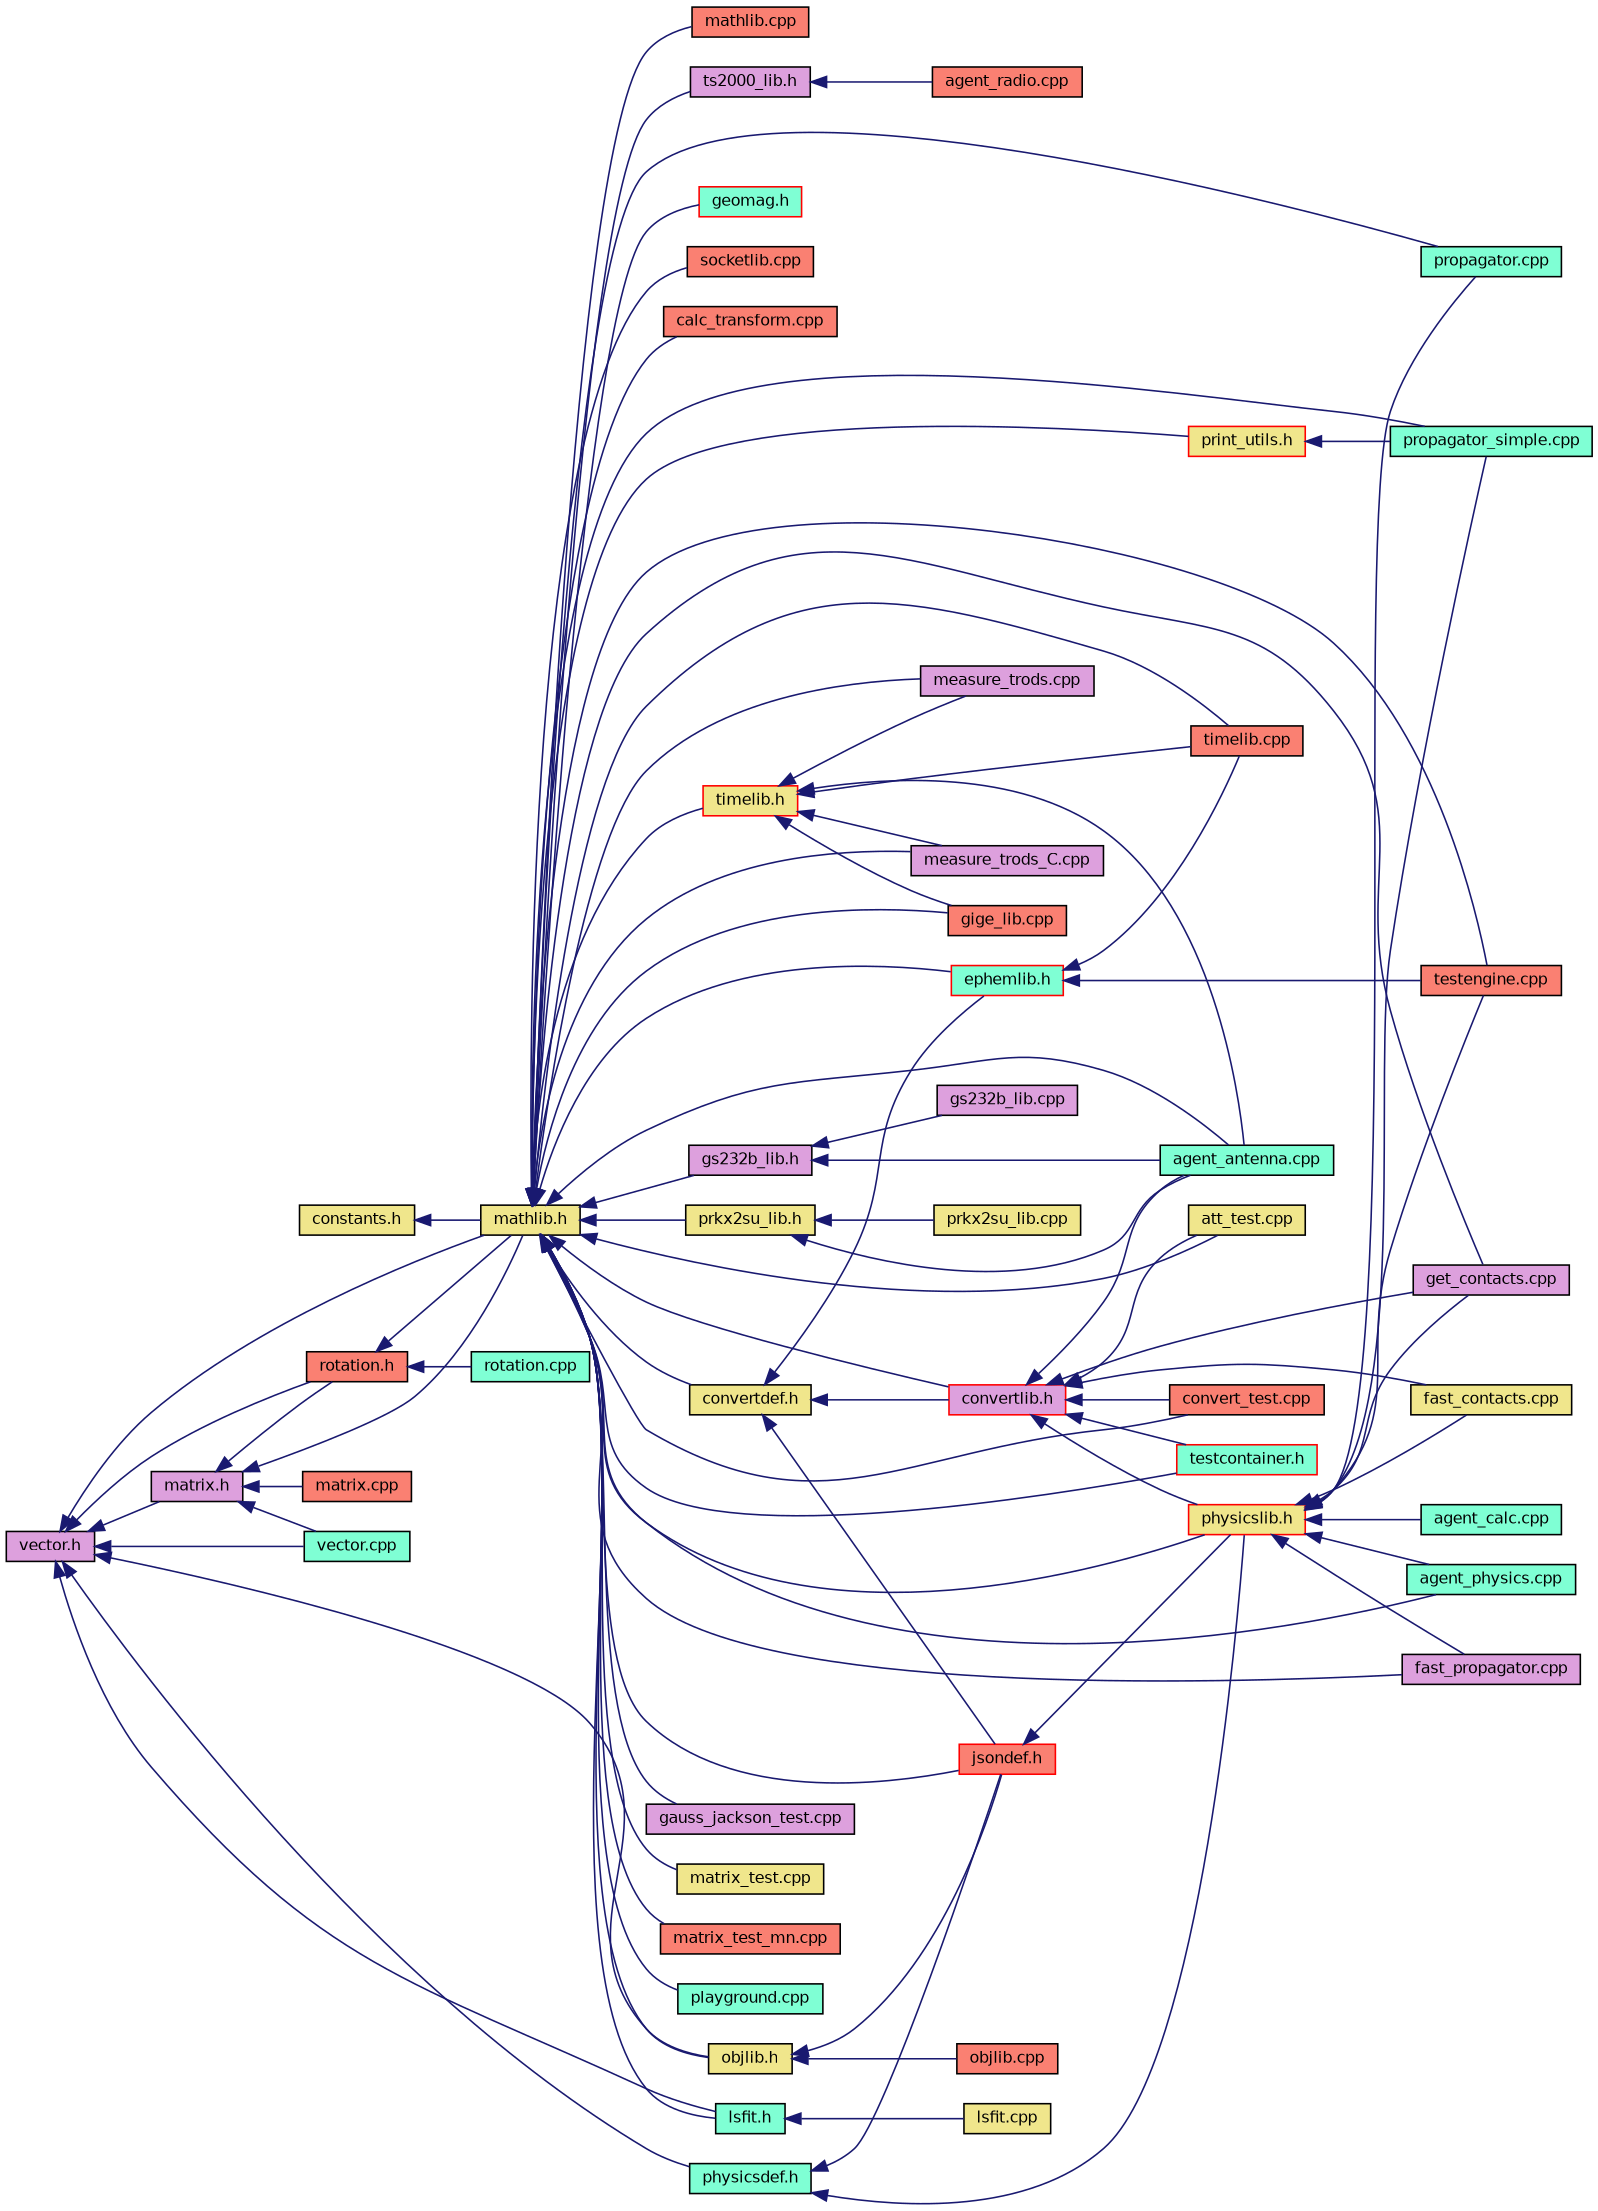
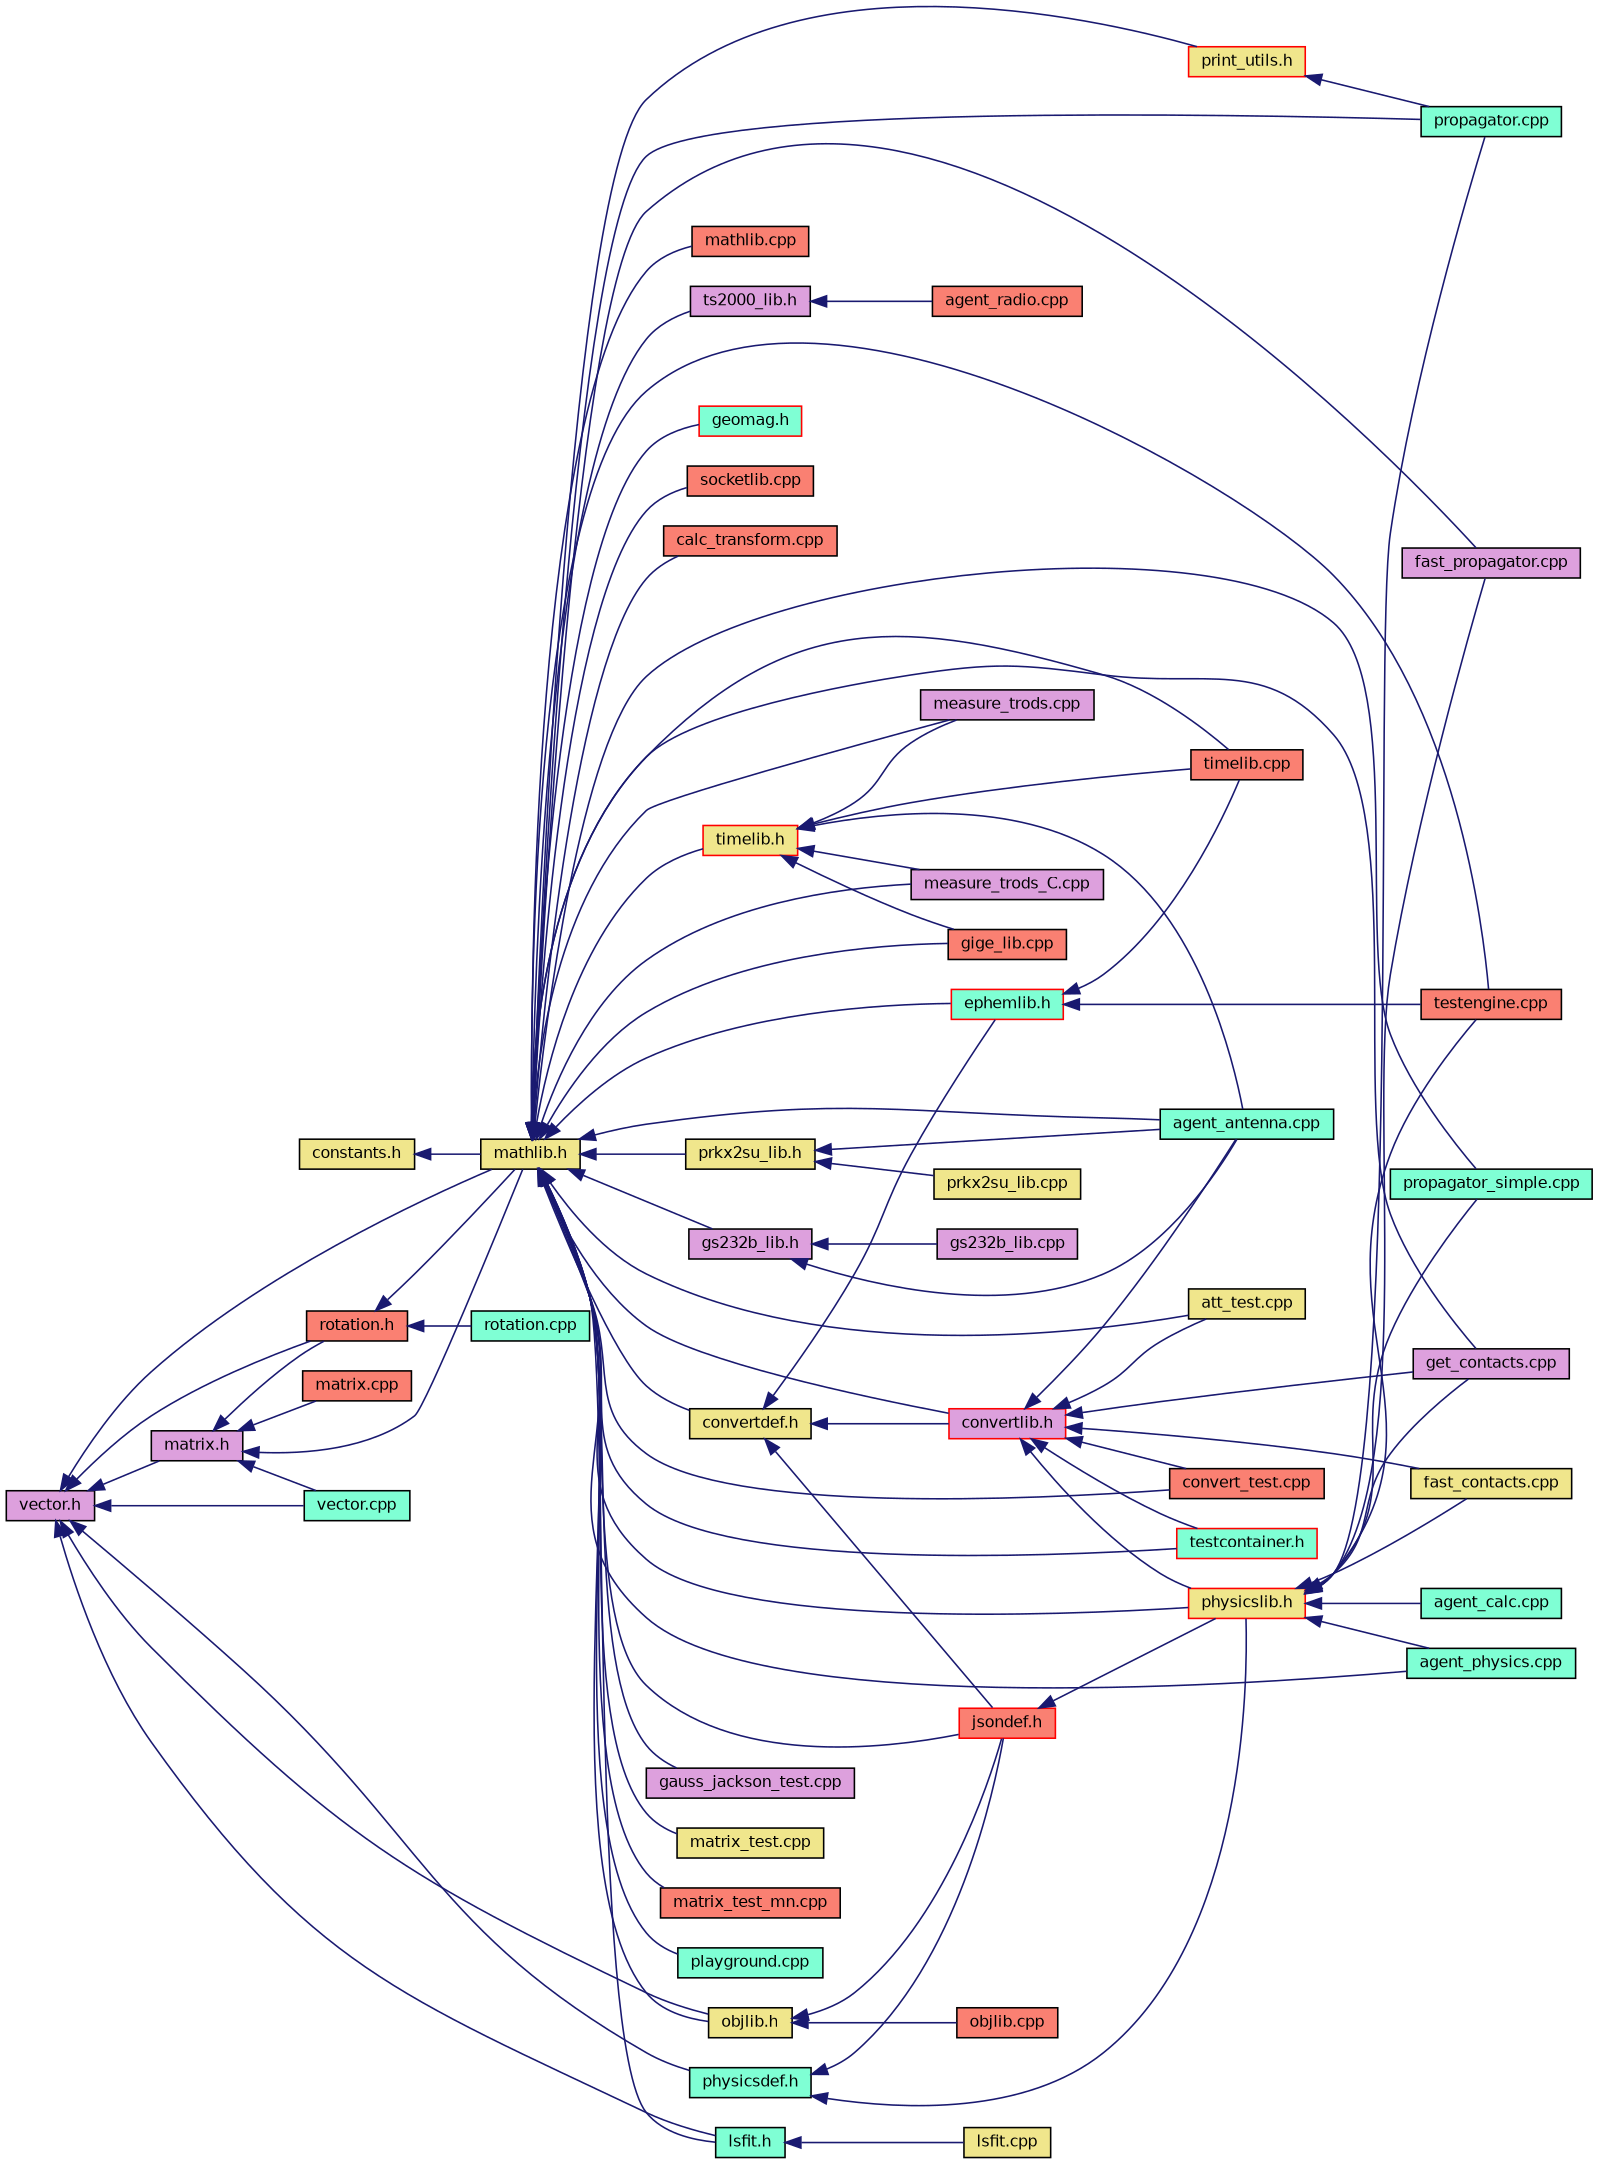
(1356, 441) -> (1375, 93)
